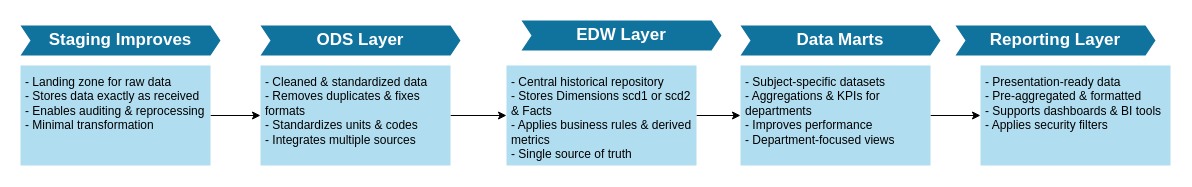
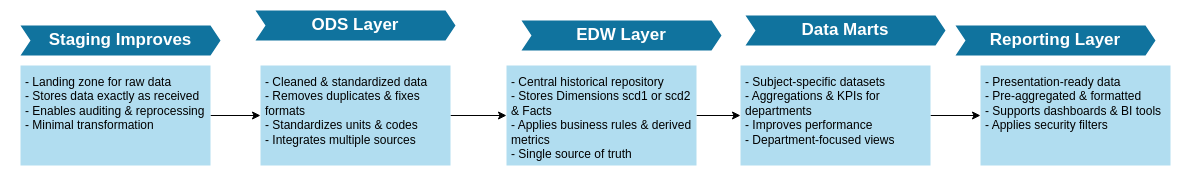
(361, 41) -> (356, 26)
(841, 41) -> (846, 31)
